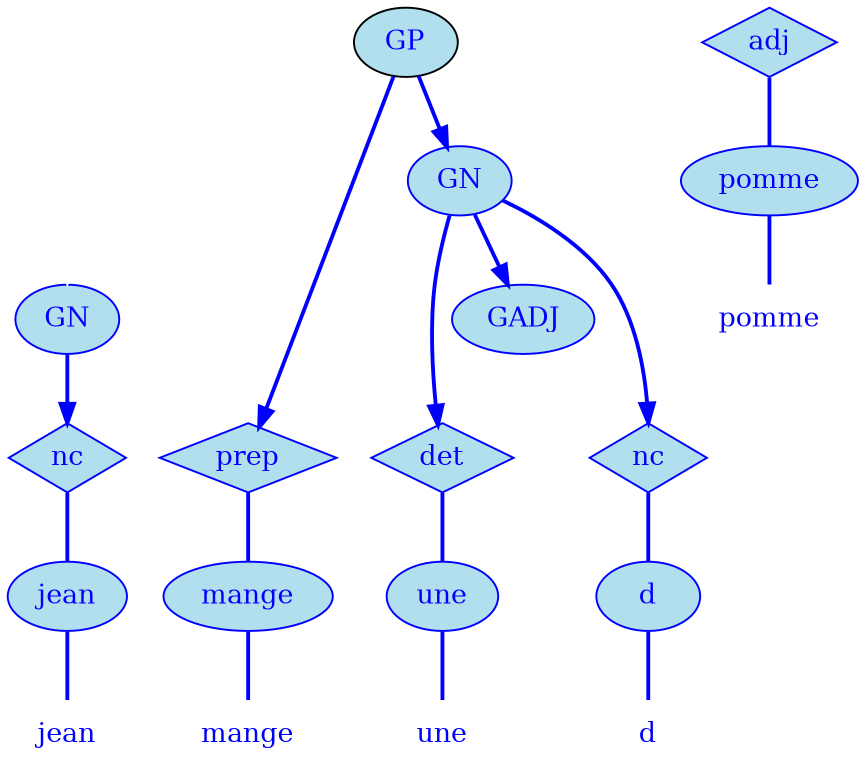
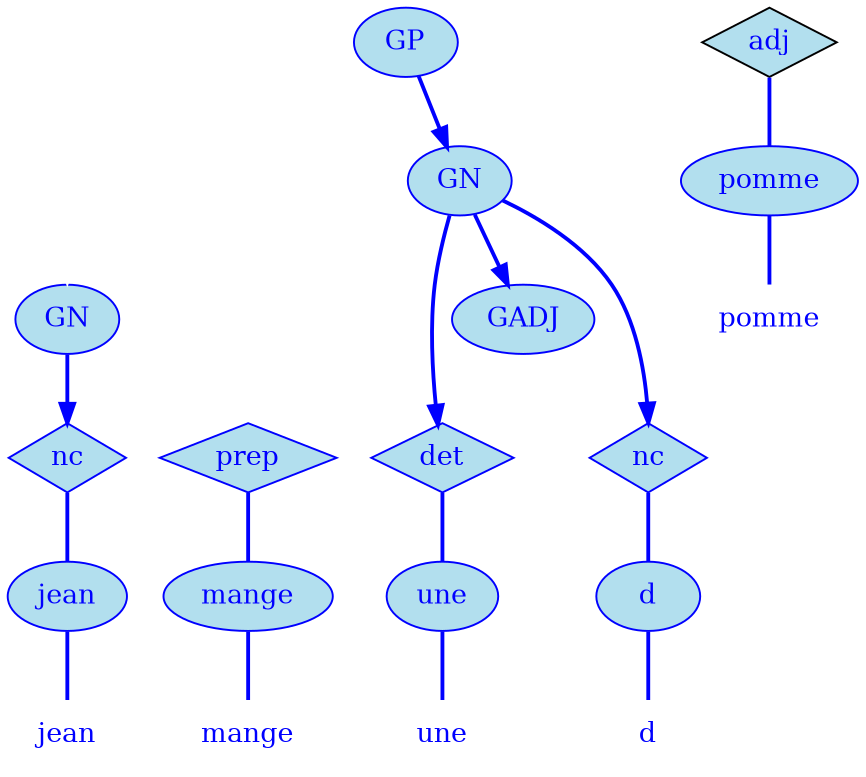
(406, 42) -> (406, 42)
(769, 42) -> (769, 42)
(330, 243) -> none
